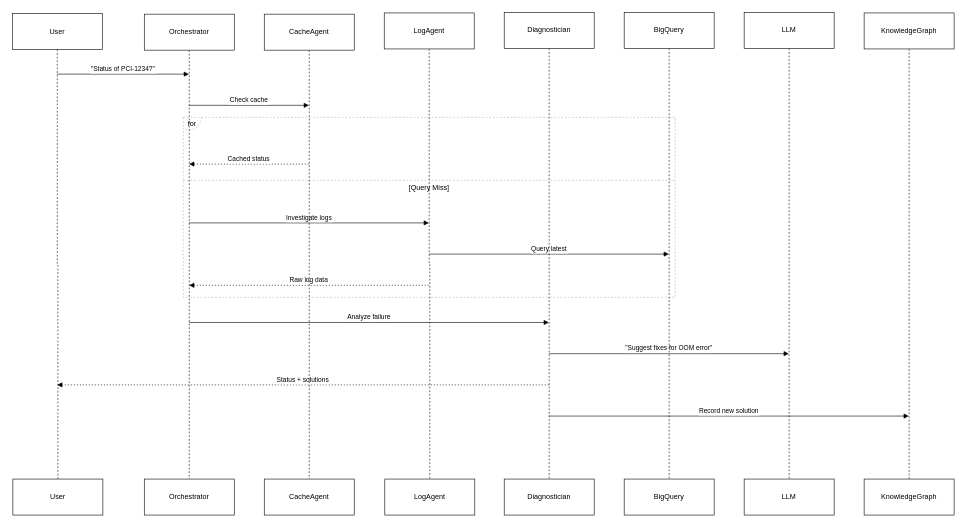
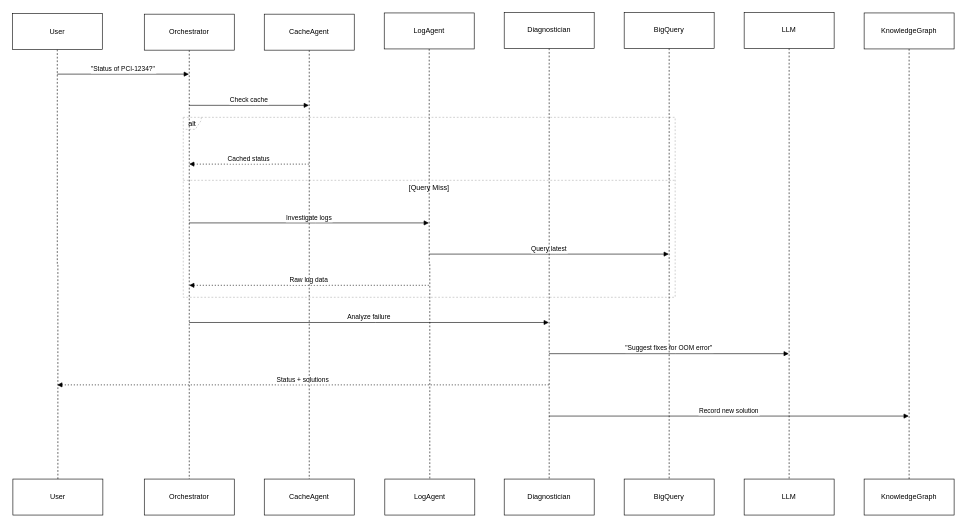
(192, 124) -> (192, 124)
